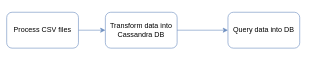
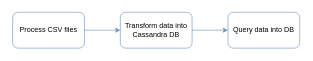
(42, 30) -> (48, 30)
(141, 30) -> (156, 30)
